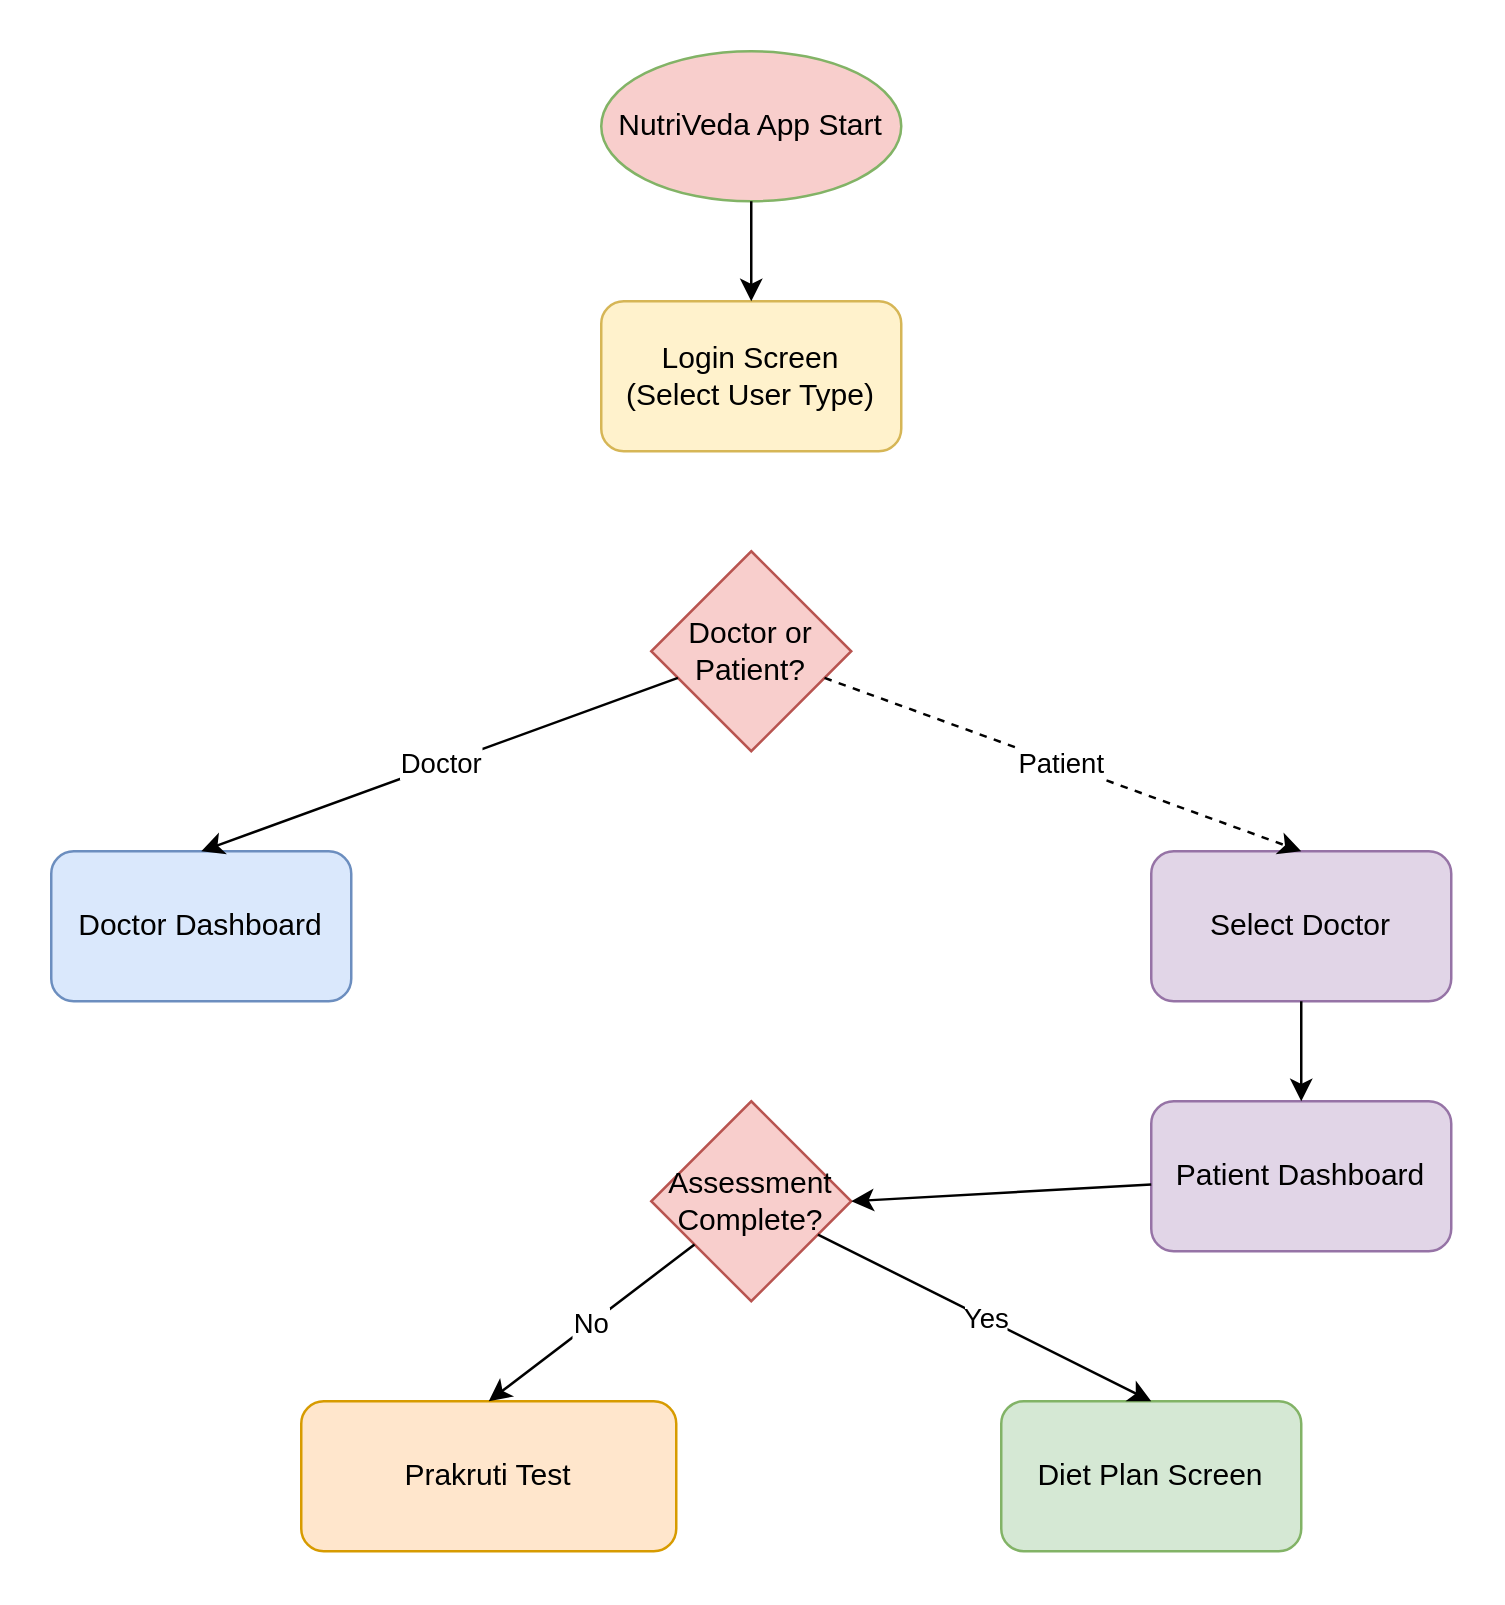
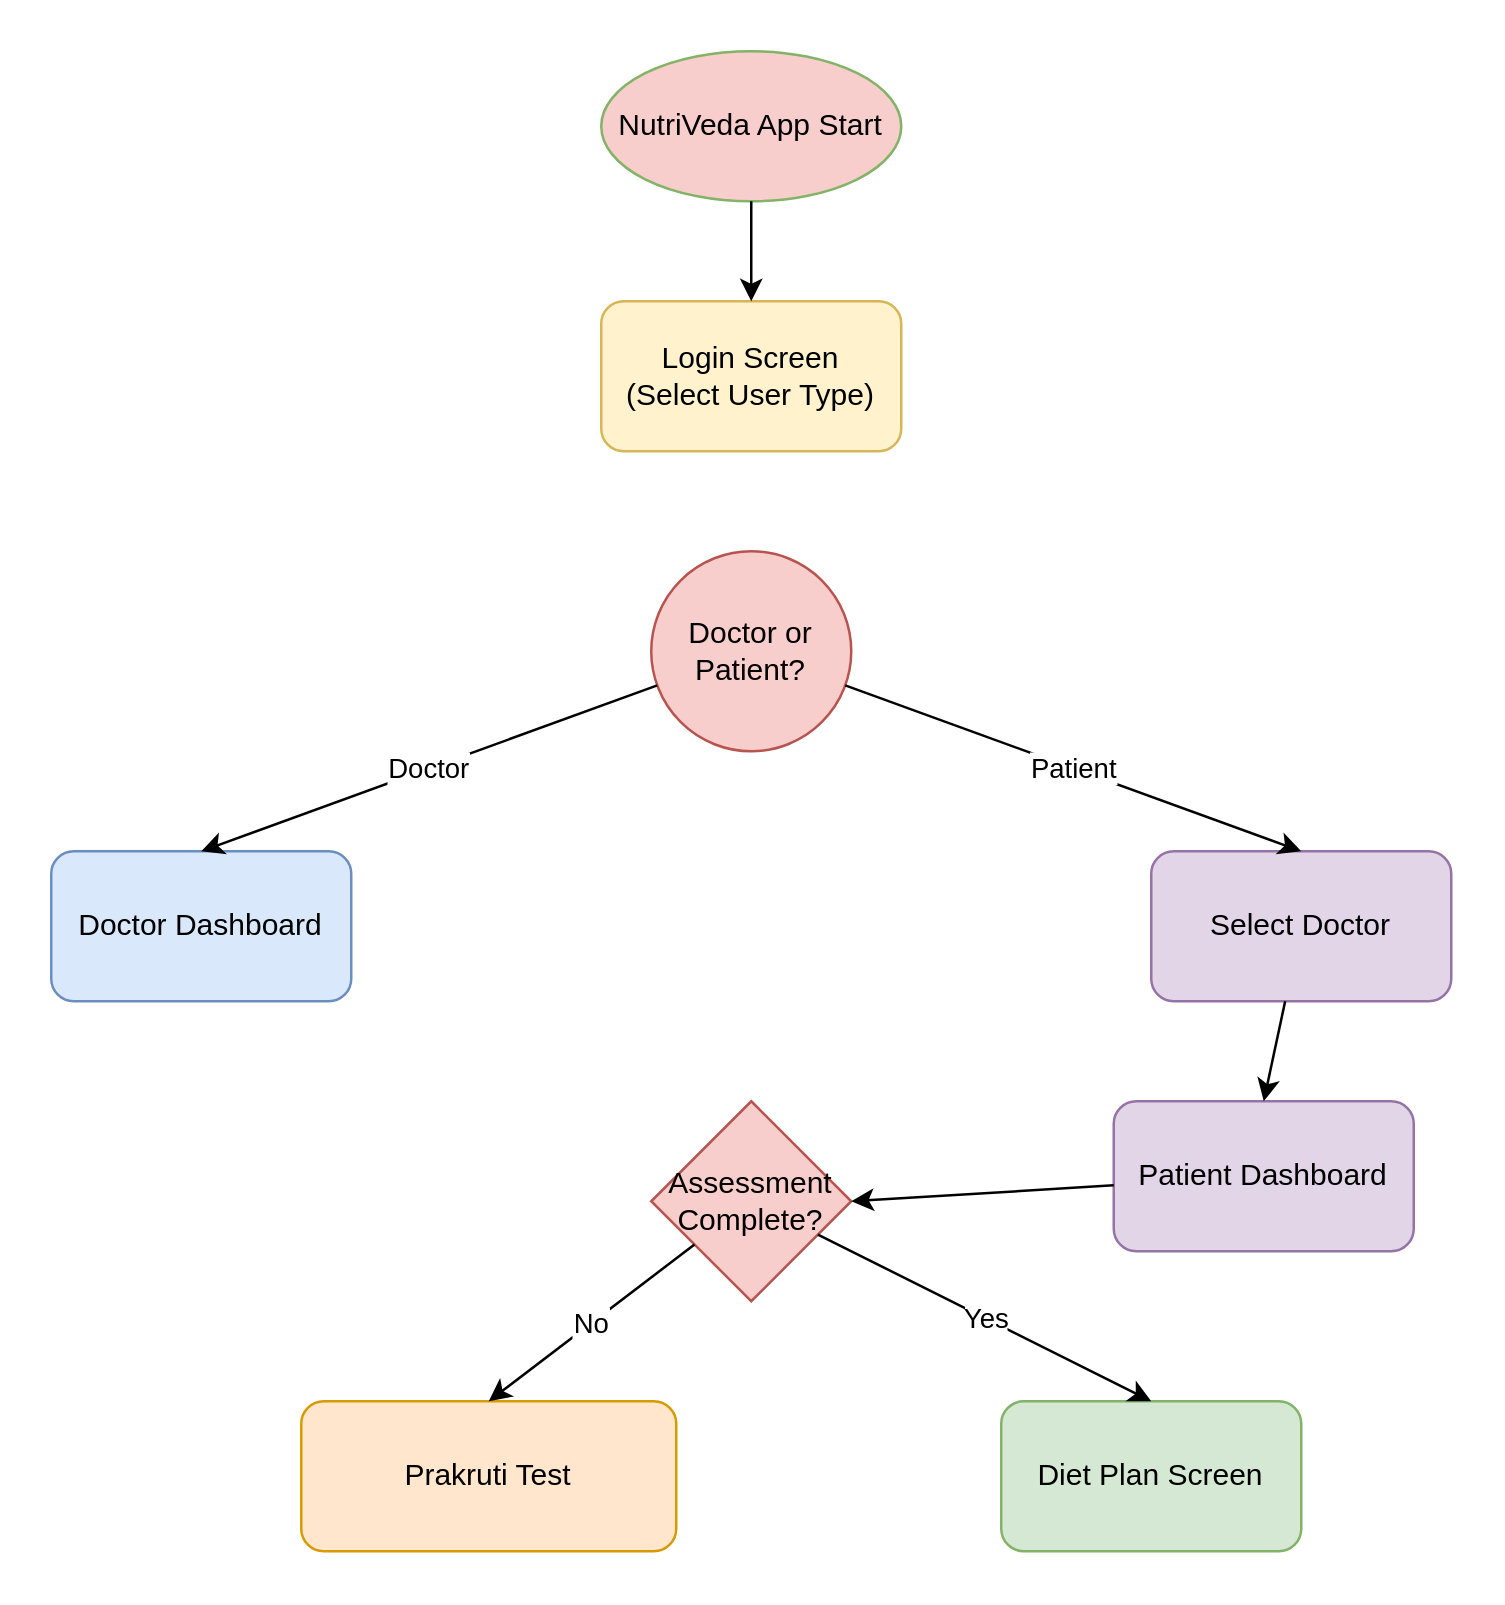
(751, 651) -> (751, 651)
(1055, 762) -> (1065, 765)
(1301, 1176) -> (1264, 1176)
